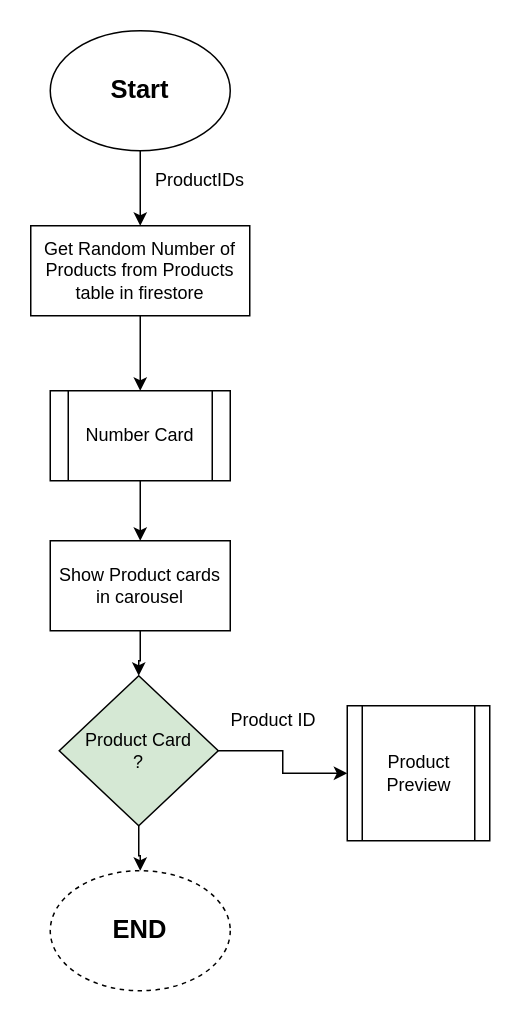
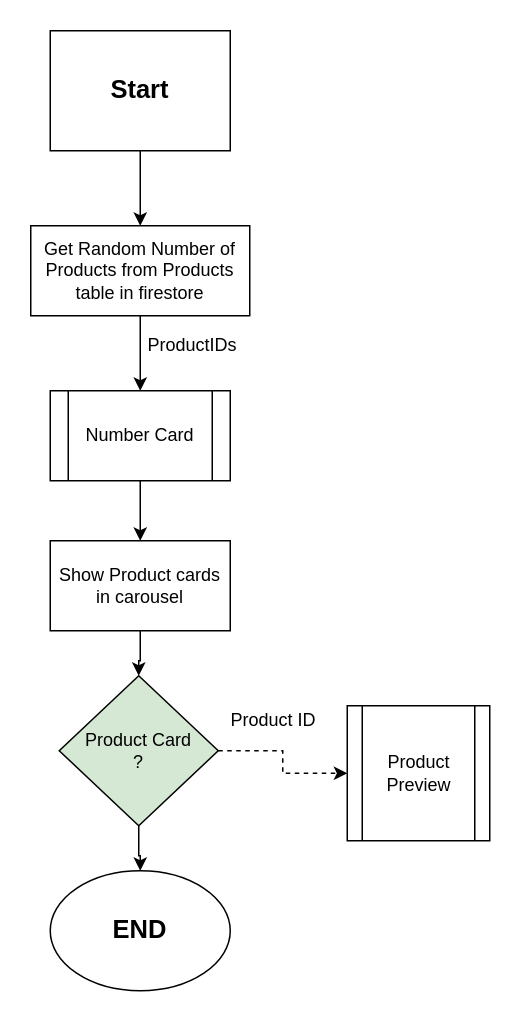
(140, 91) -> (140, 91)
(200, 181) -> (193, 346)
(283, 758) -> (283, 758)
(140, 931) -> (140, 931)
